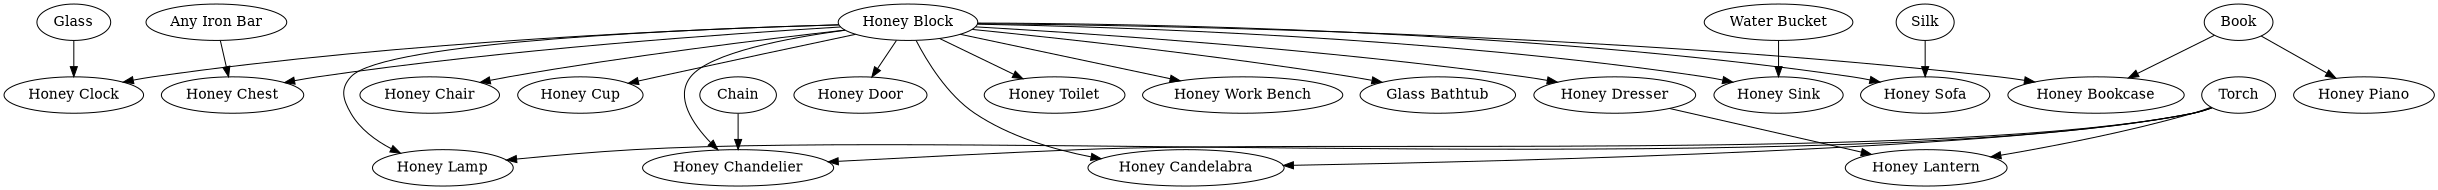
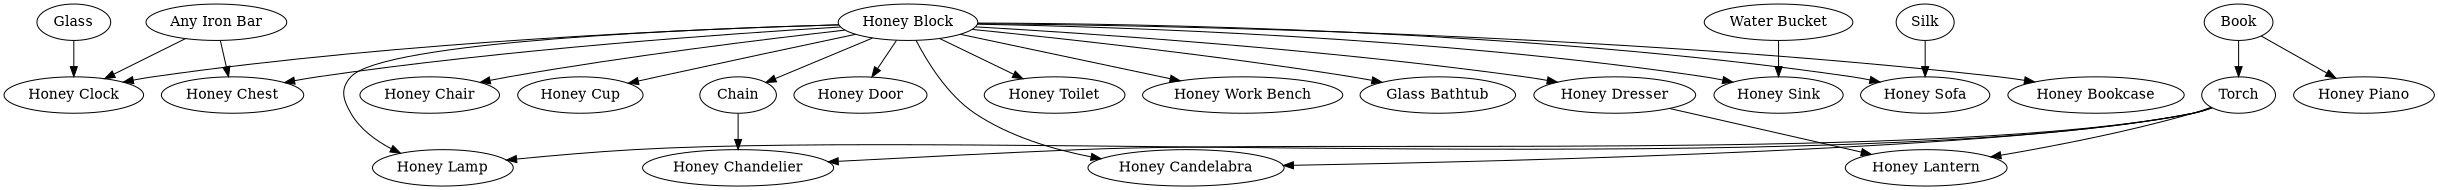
(2176, 54) -> (2239, 54)
(729, 55) -> (824, 58)
none -> (150, 56)
